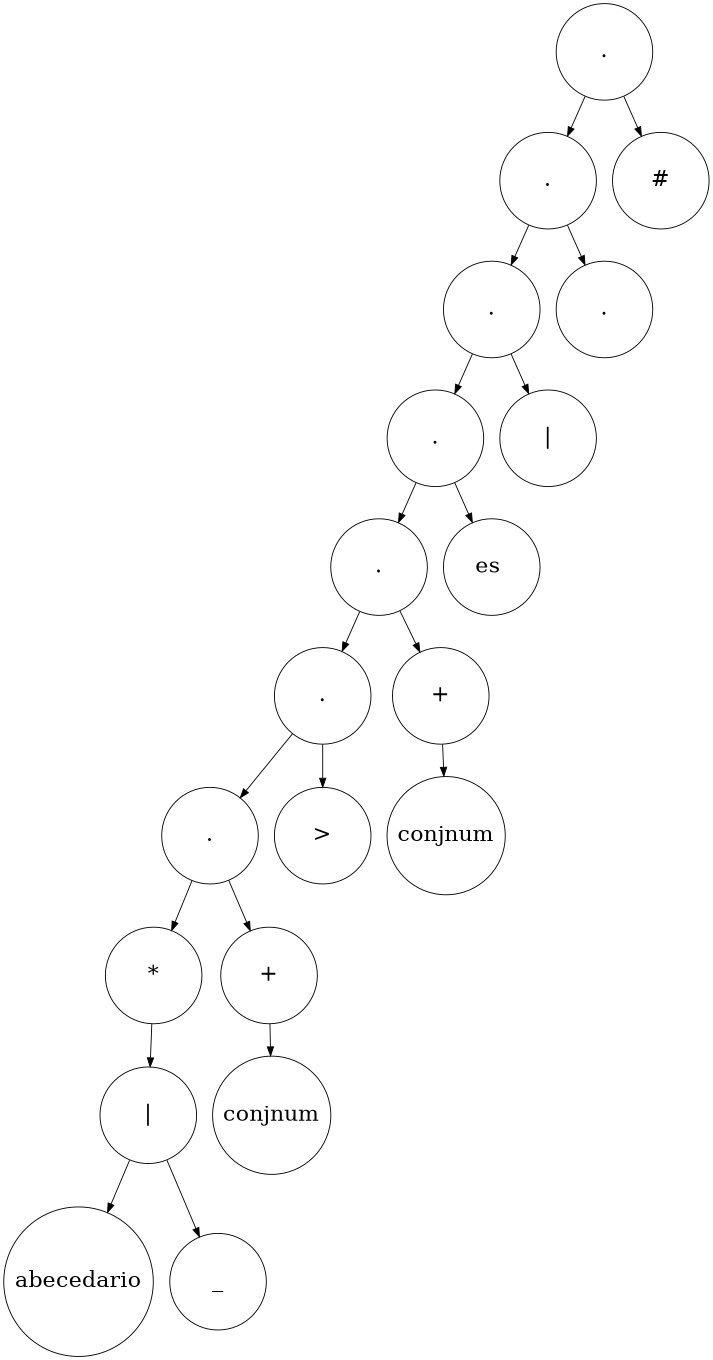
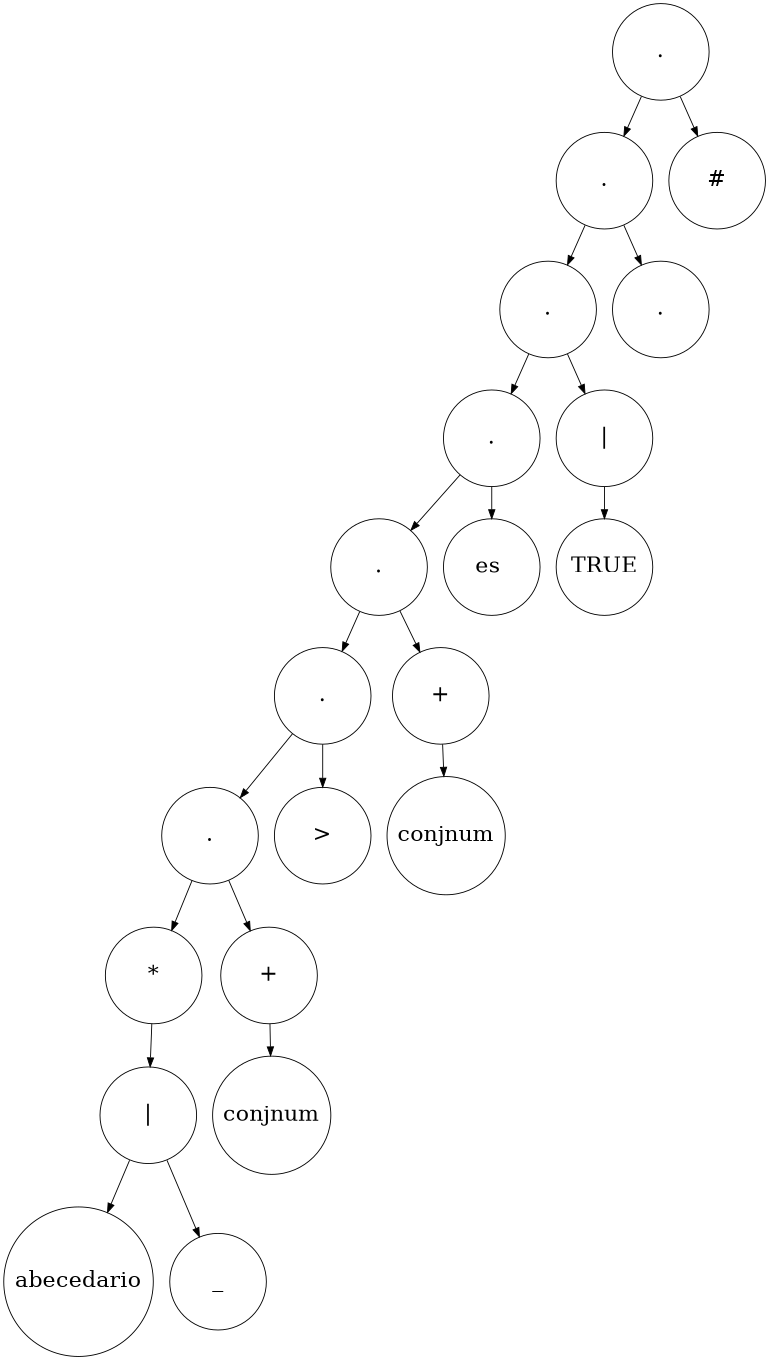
none -> (604, 567)
